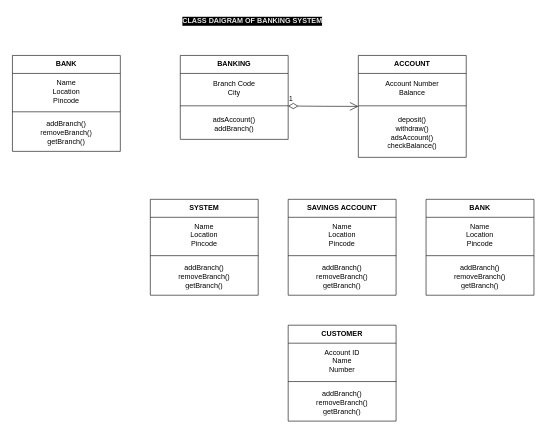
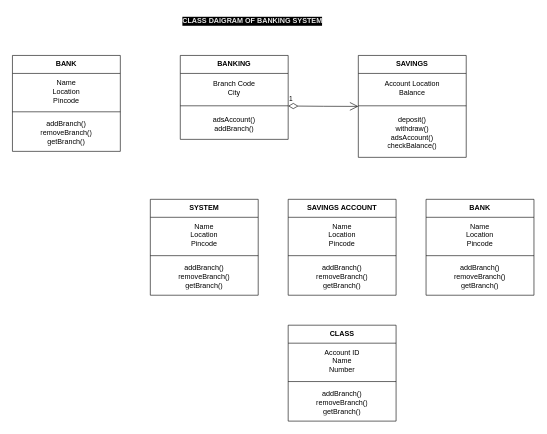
(413, 64) -> (413, 64)
(413, 89) -> (413, 89)
(342, 334) -> (342, 334)
